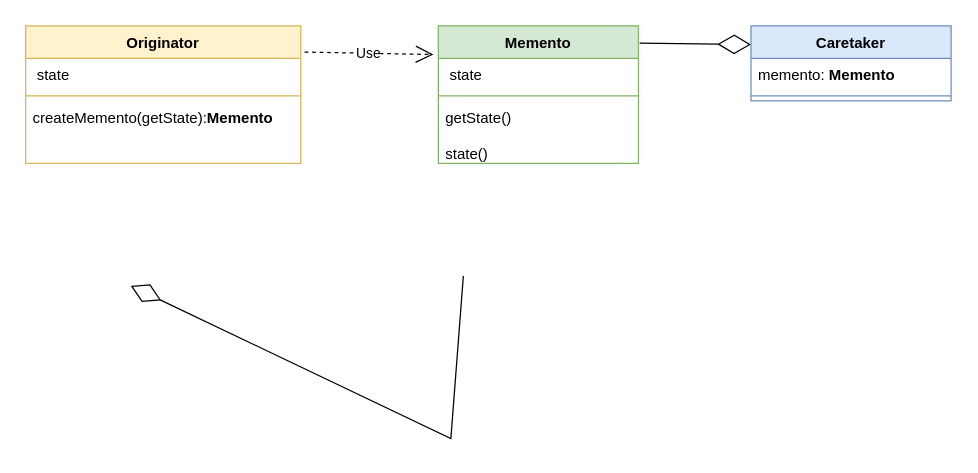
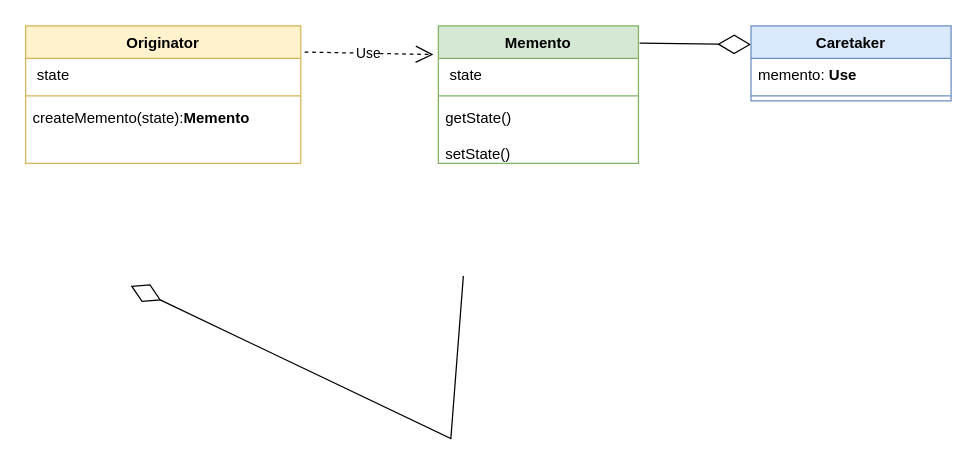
(823, 76) -> (807, 76)
(161, 118) -> (149, 118)
(488, 127) -> (488, 127)
